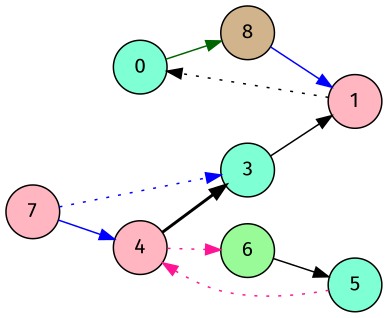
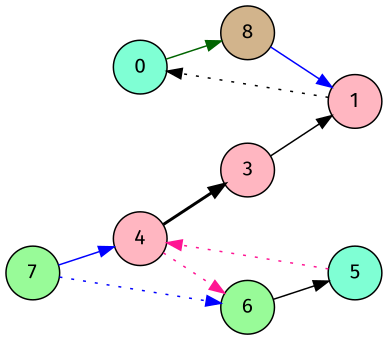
(248, 170) -> (248, 170)
(133, 192) -> (133, 289)
(33, 212) -> (33, 273)
